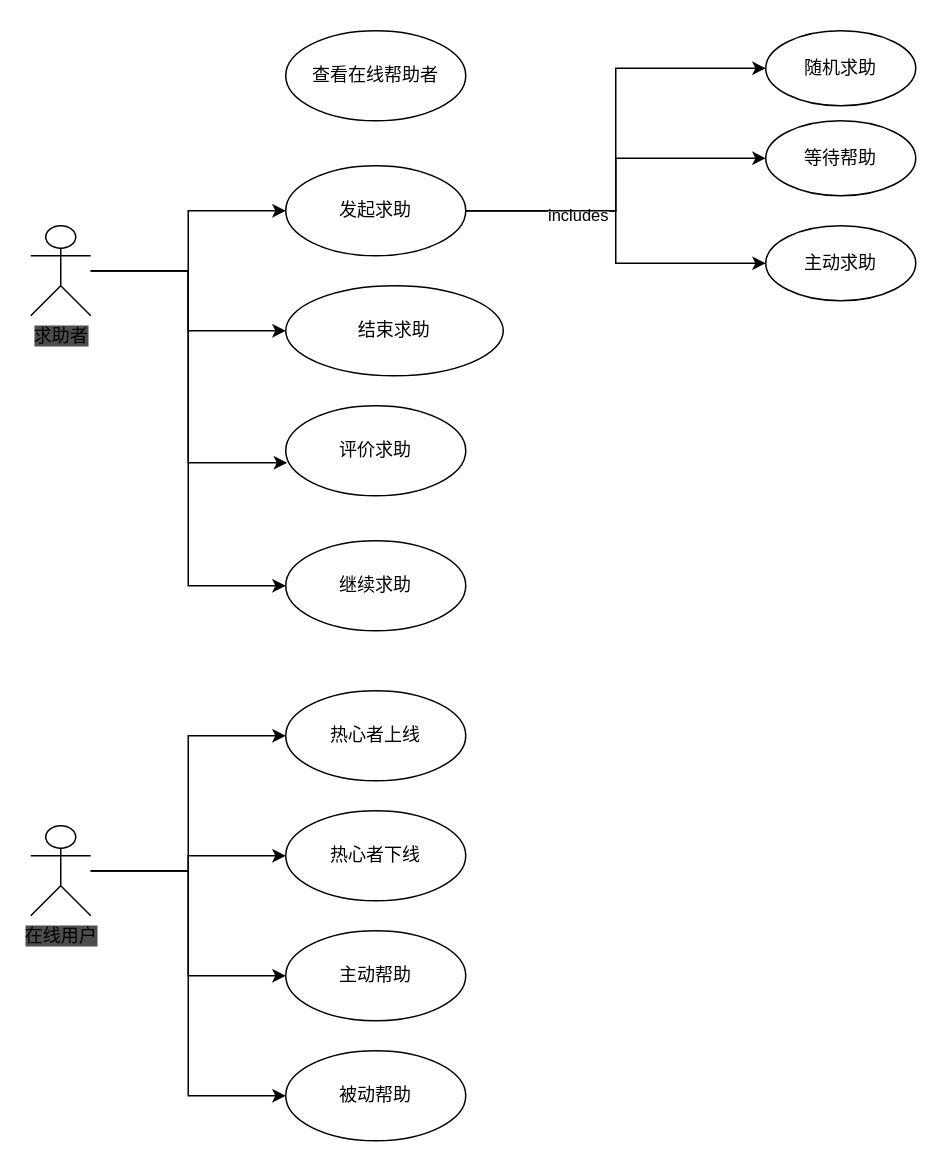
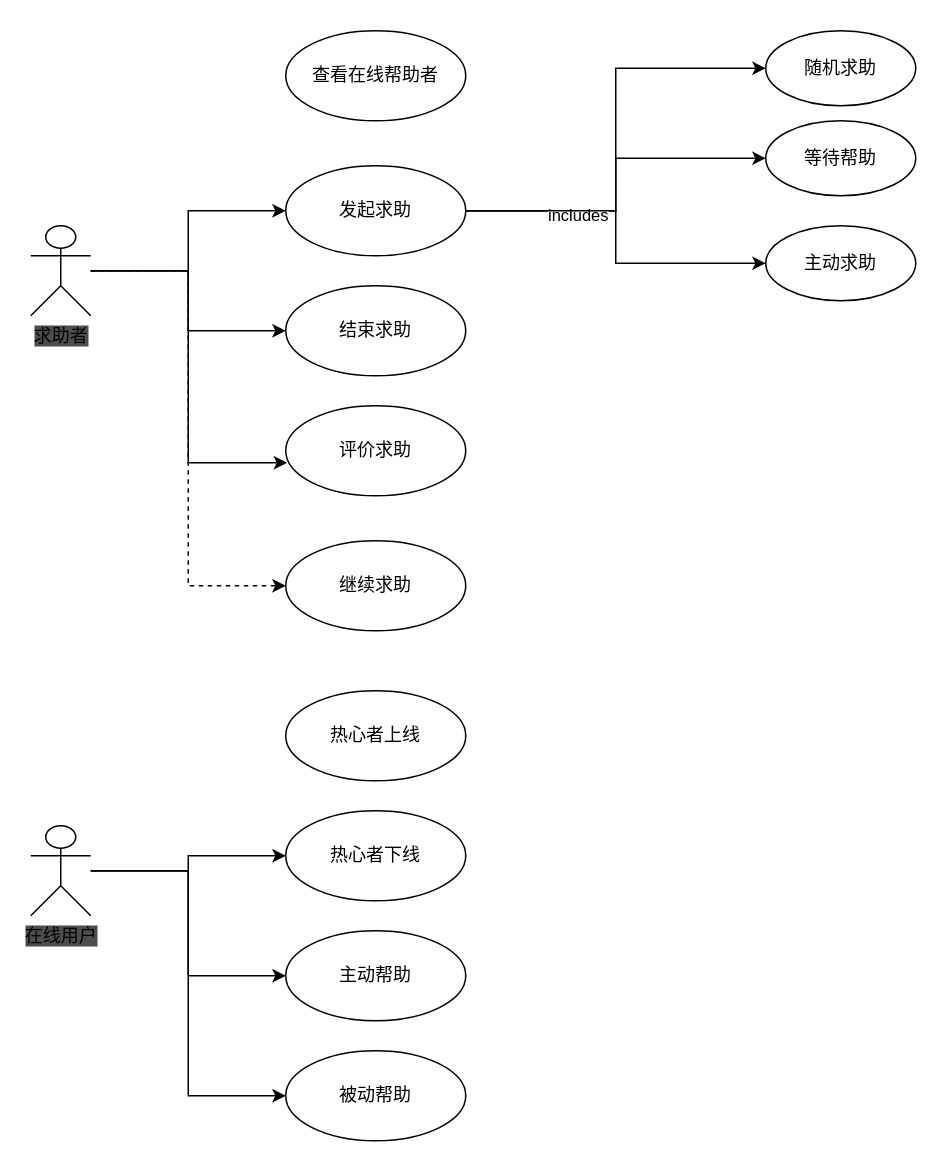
(395, 331) -> (376, 331)
(188, 567) -> (188, 567)
(188, 751) -> none
